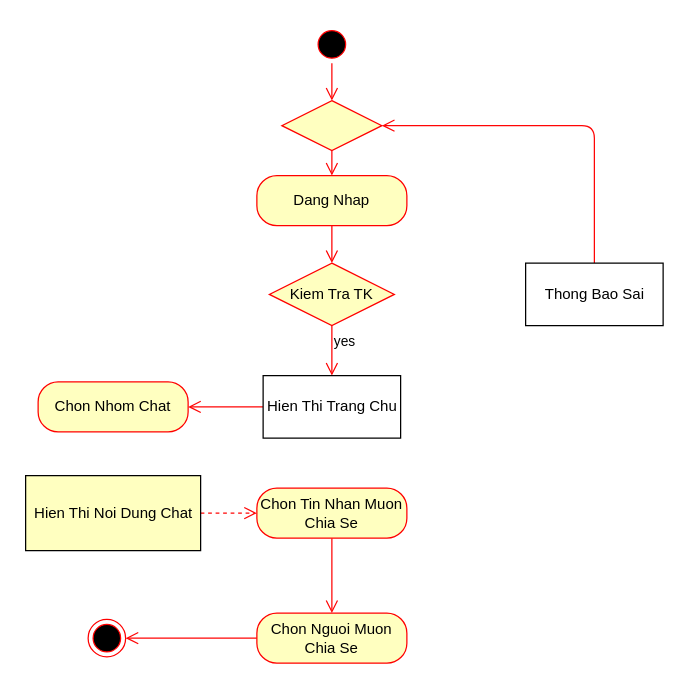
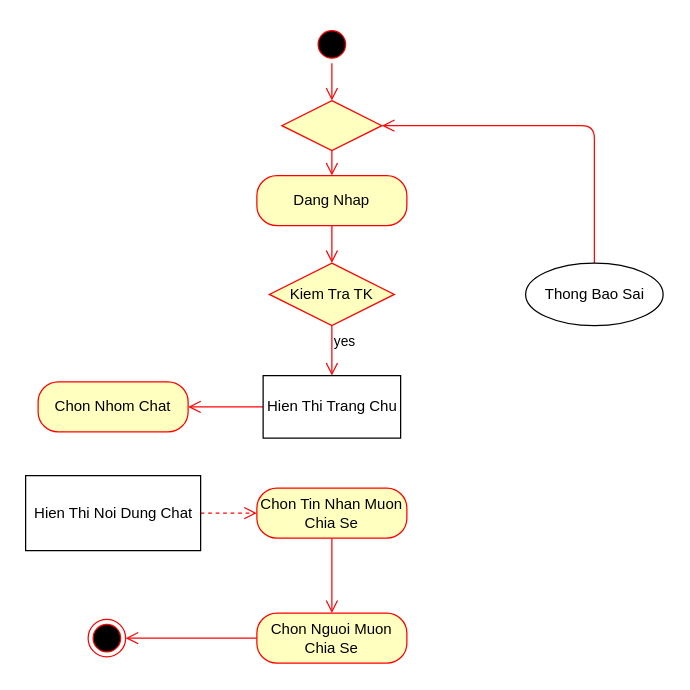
(594, 294) -> (594, 294)
(113, 513) -> (113, 513)
